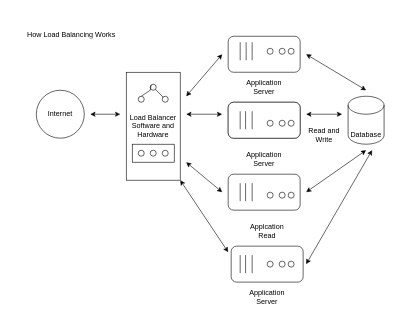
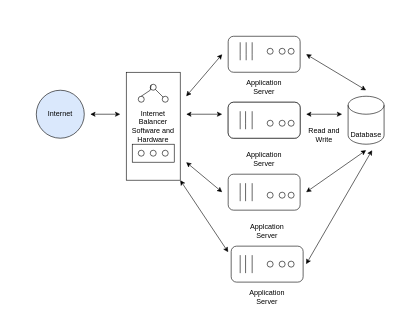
(81, 48) -> none
(60, 114) -> (60, 114)
(153, 126) -> (153, 126)
(267, 231) -> (267, 231)
